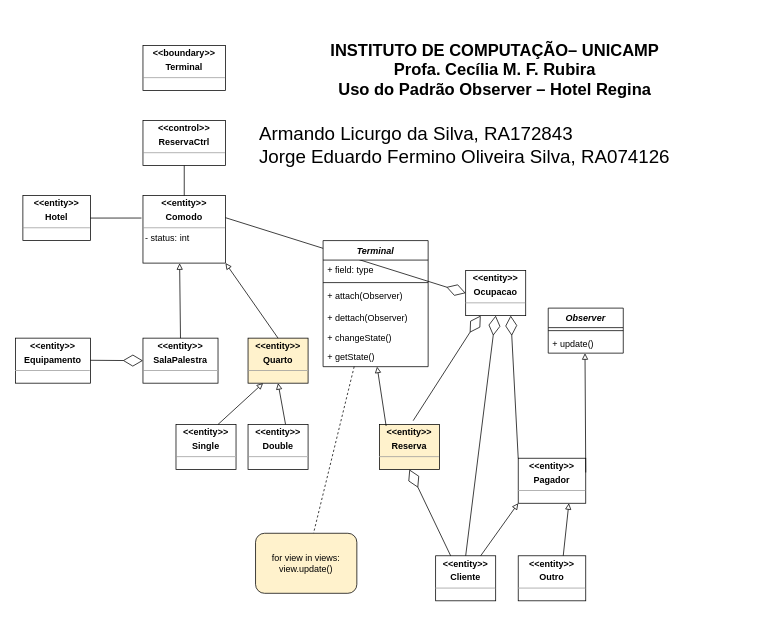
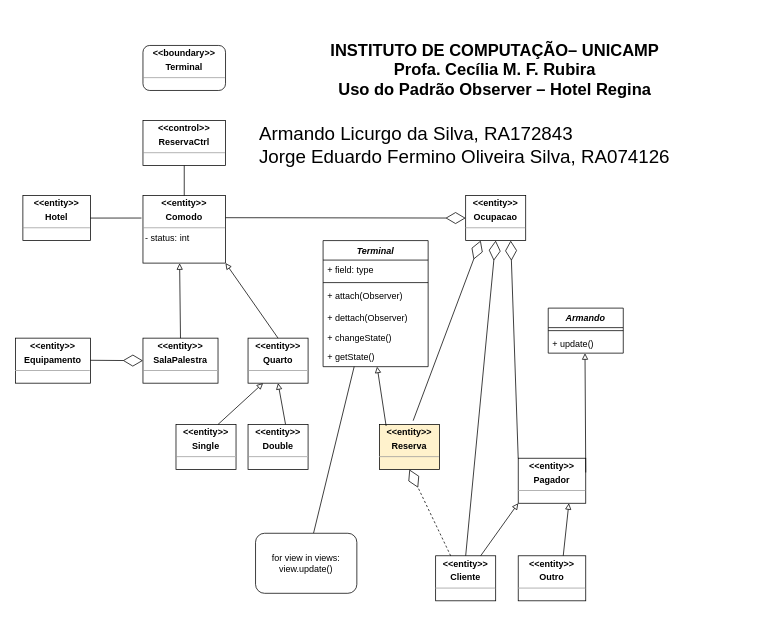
(184, 68) -> (184, 68)
(495, 293) -> (495, 218)
(585, 318) -> (585, 318)
(278, 360) -> (278, 360)
(334, 450) -> (334, 450)
(434, 521) -> (434, 521)
(306, 563) -> (306, 563)
